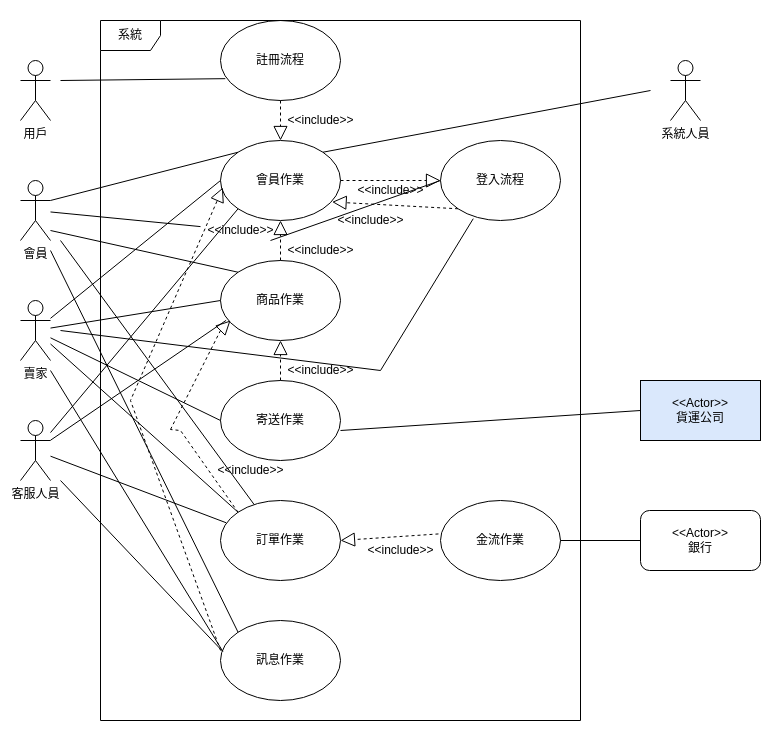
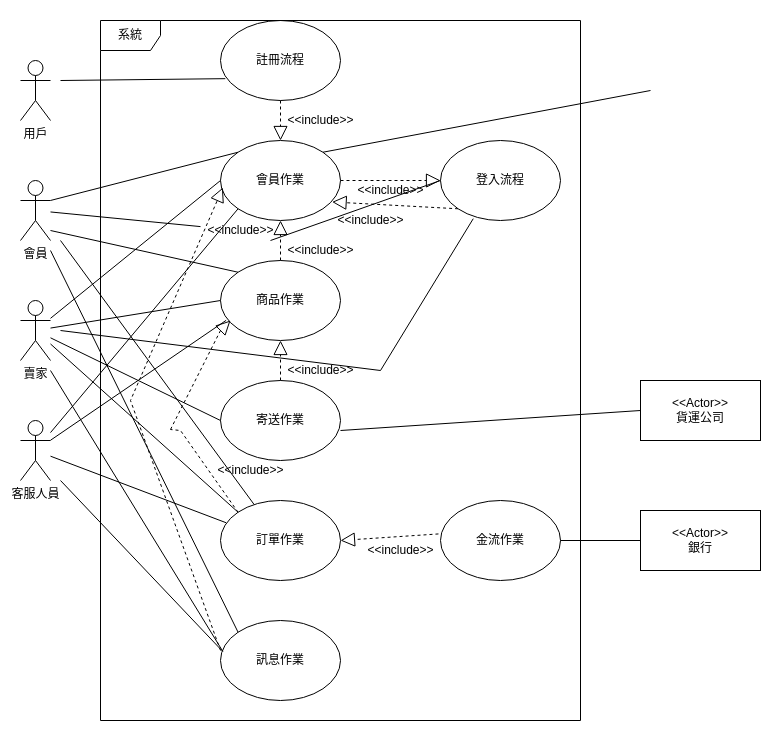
(686, 91) -> none
(701, 411) -> (701, 411)
(701, 541) -> (701, 541)
